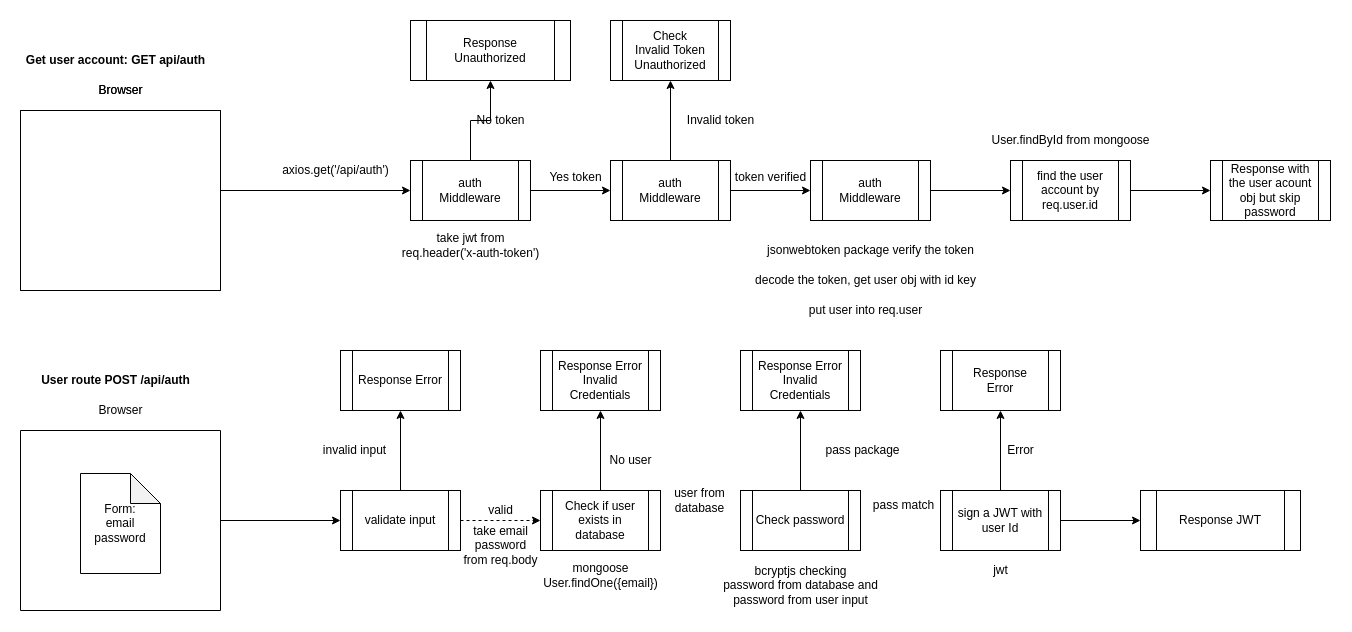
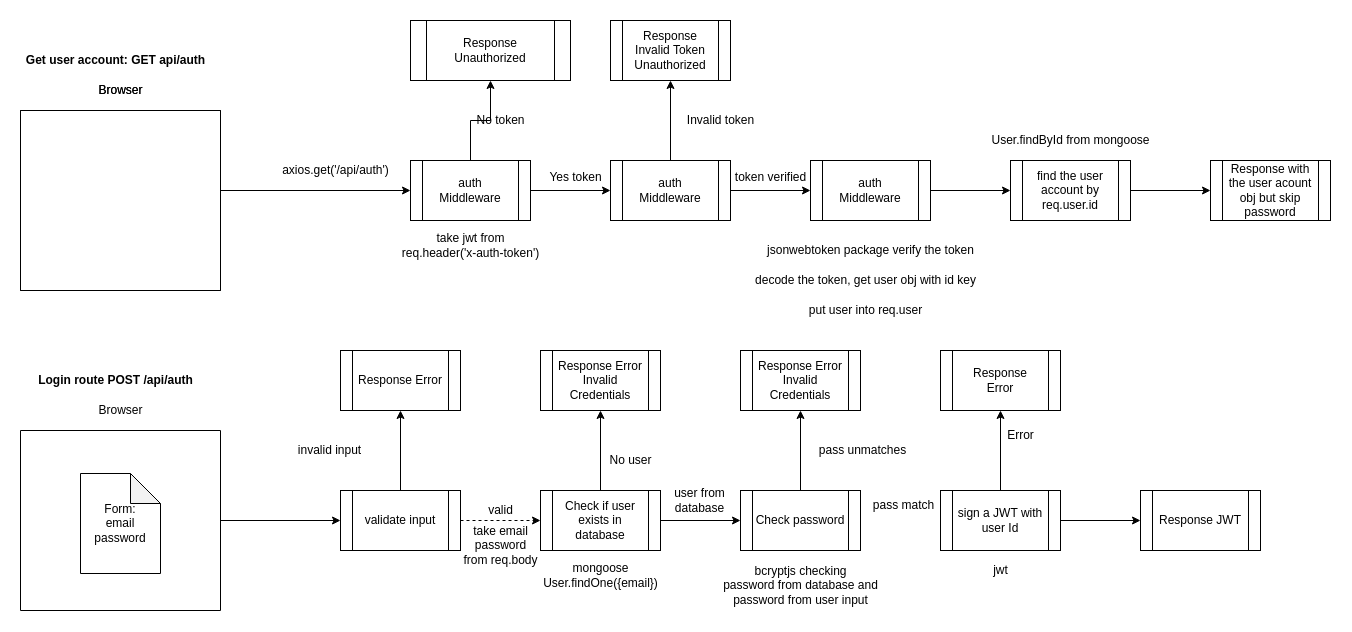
(671, 51) -> (671, 51)
(116, 381) -> (116, 381)
(355, 451) -> (330, 451)
(863, 451) -> (863, 451)
(1021, 451) -> (1021, 436)
none -> (697, 521)
(1221, 521) -> (1201, 521)
